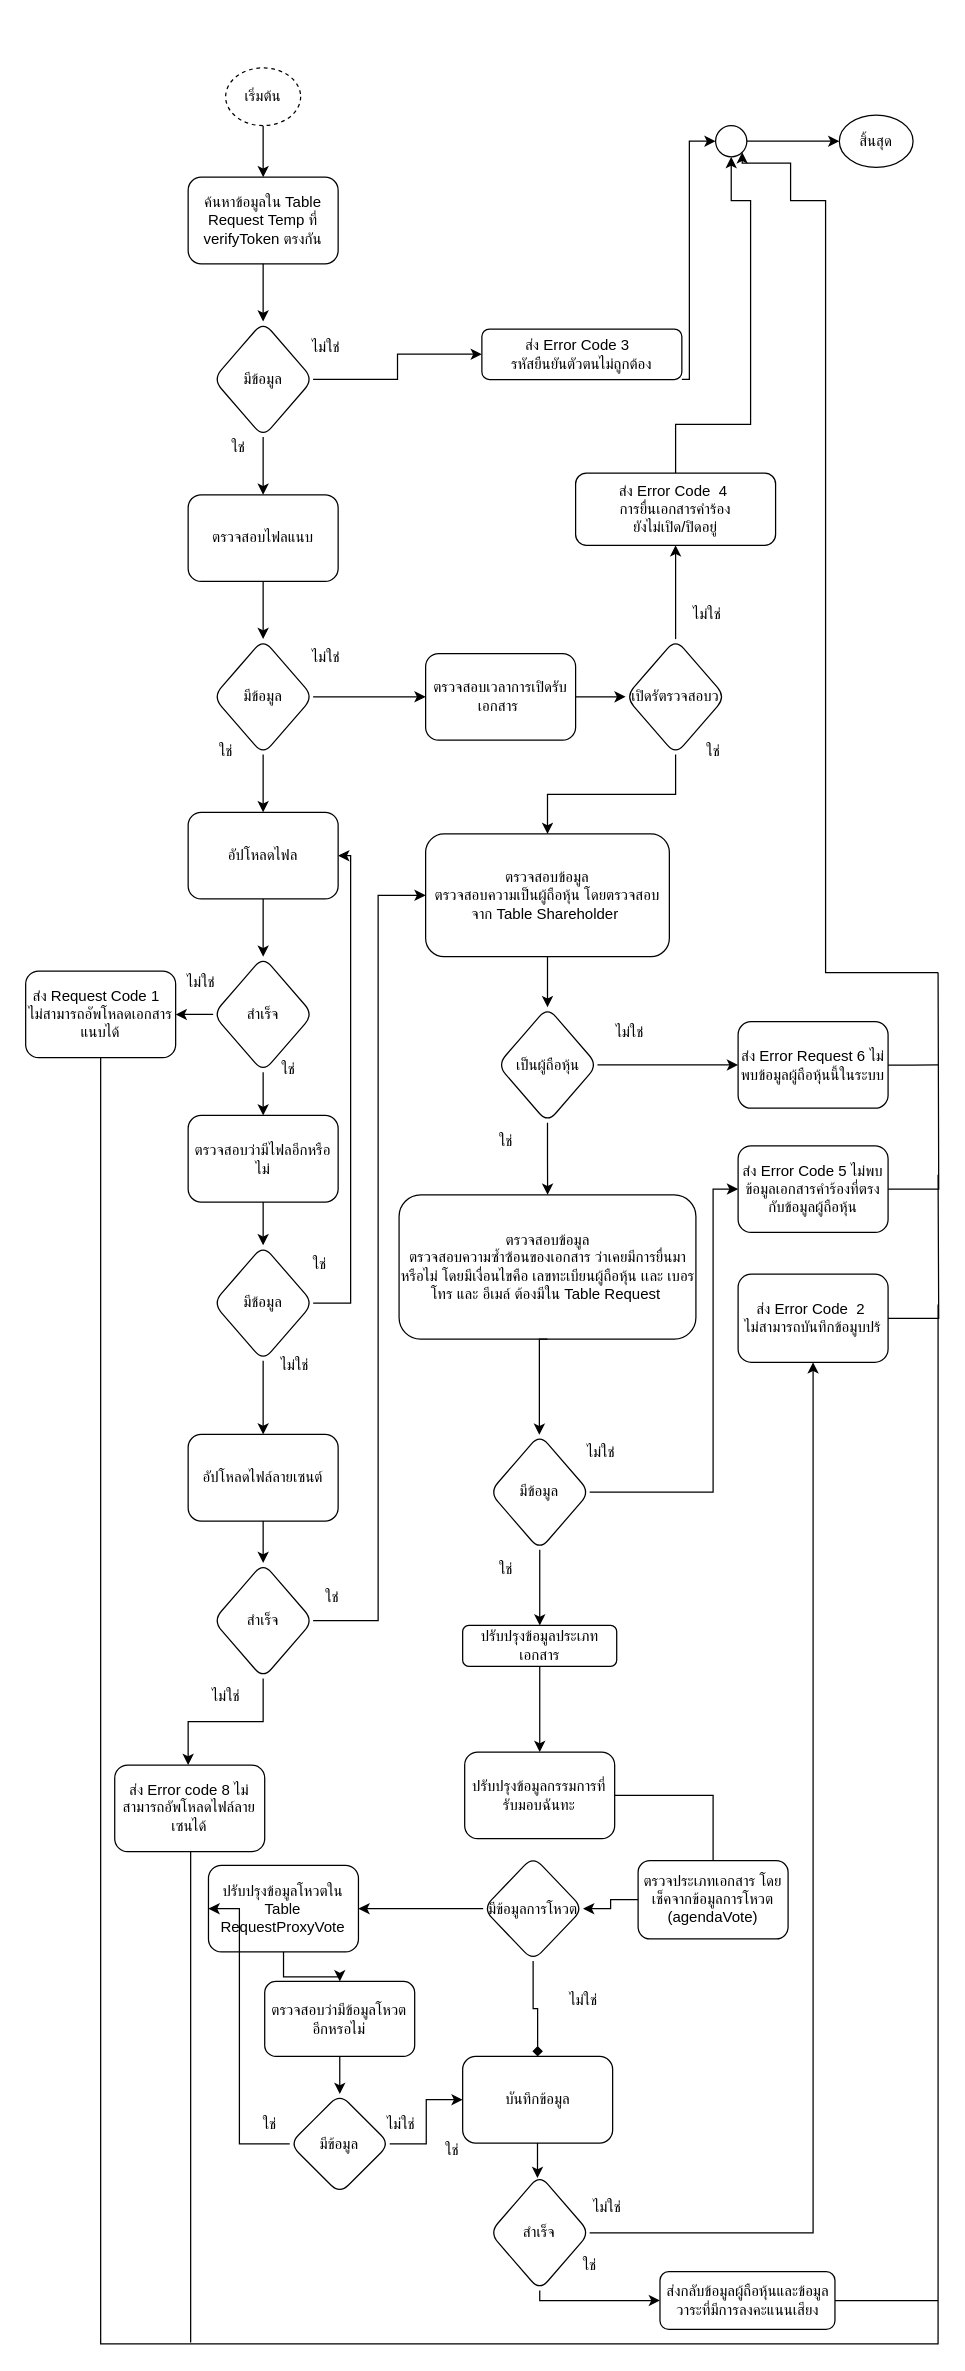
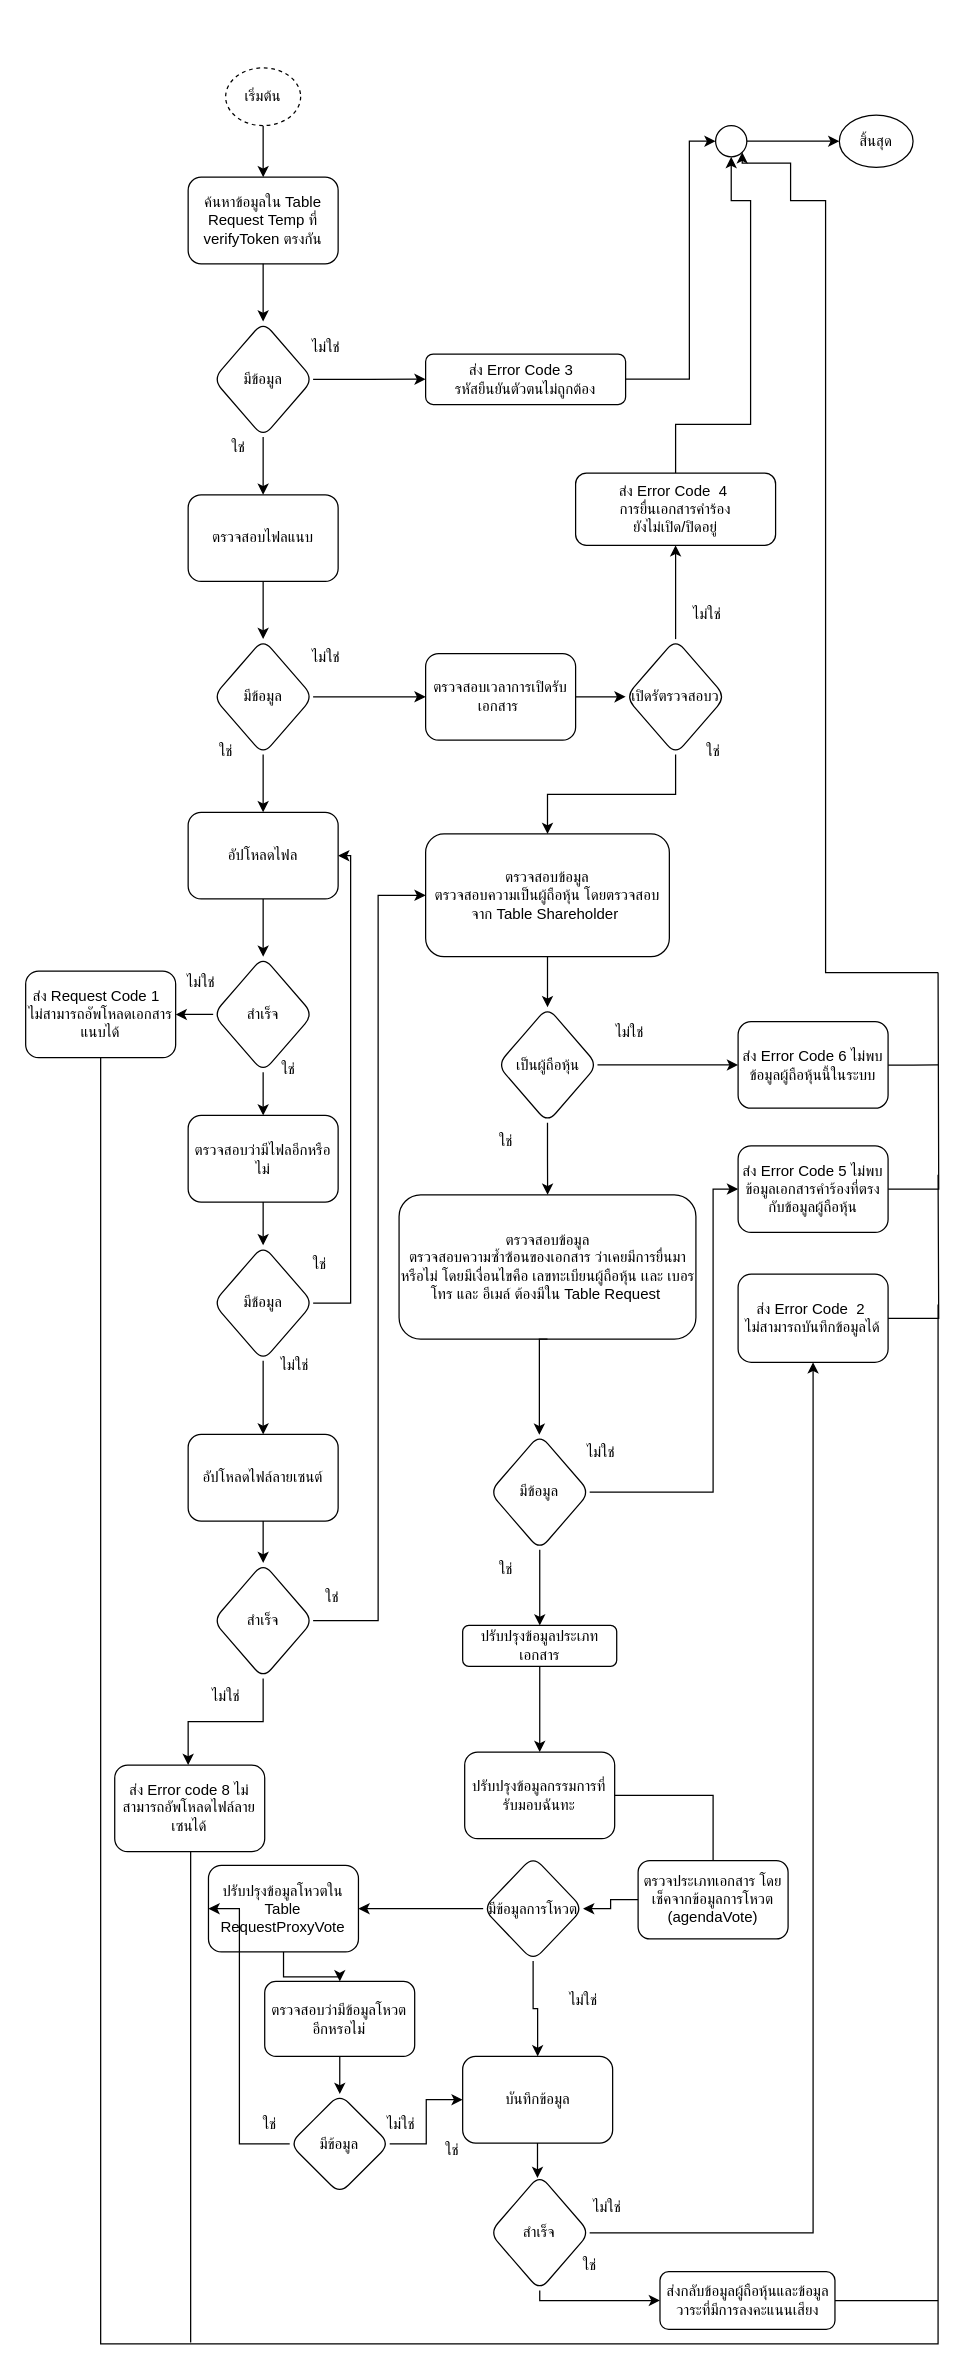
(582, 354) -> (526, 379)
(813, 1066) -> (813, 1066)
(813, 1318) -> (813, 1318)
(538, 2045) -> (538, 2046)
